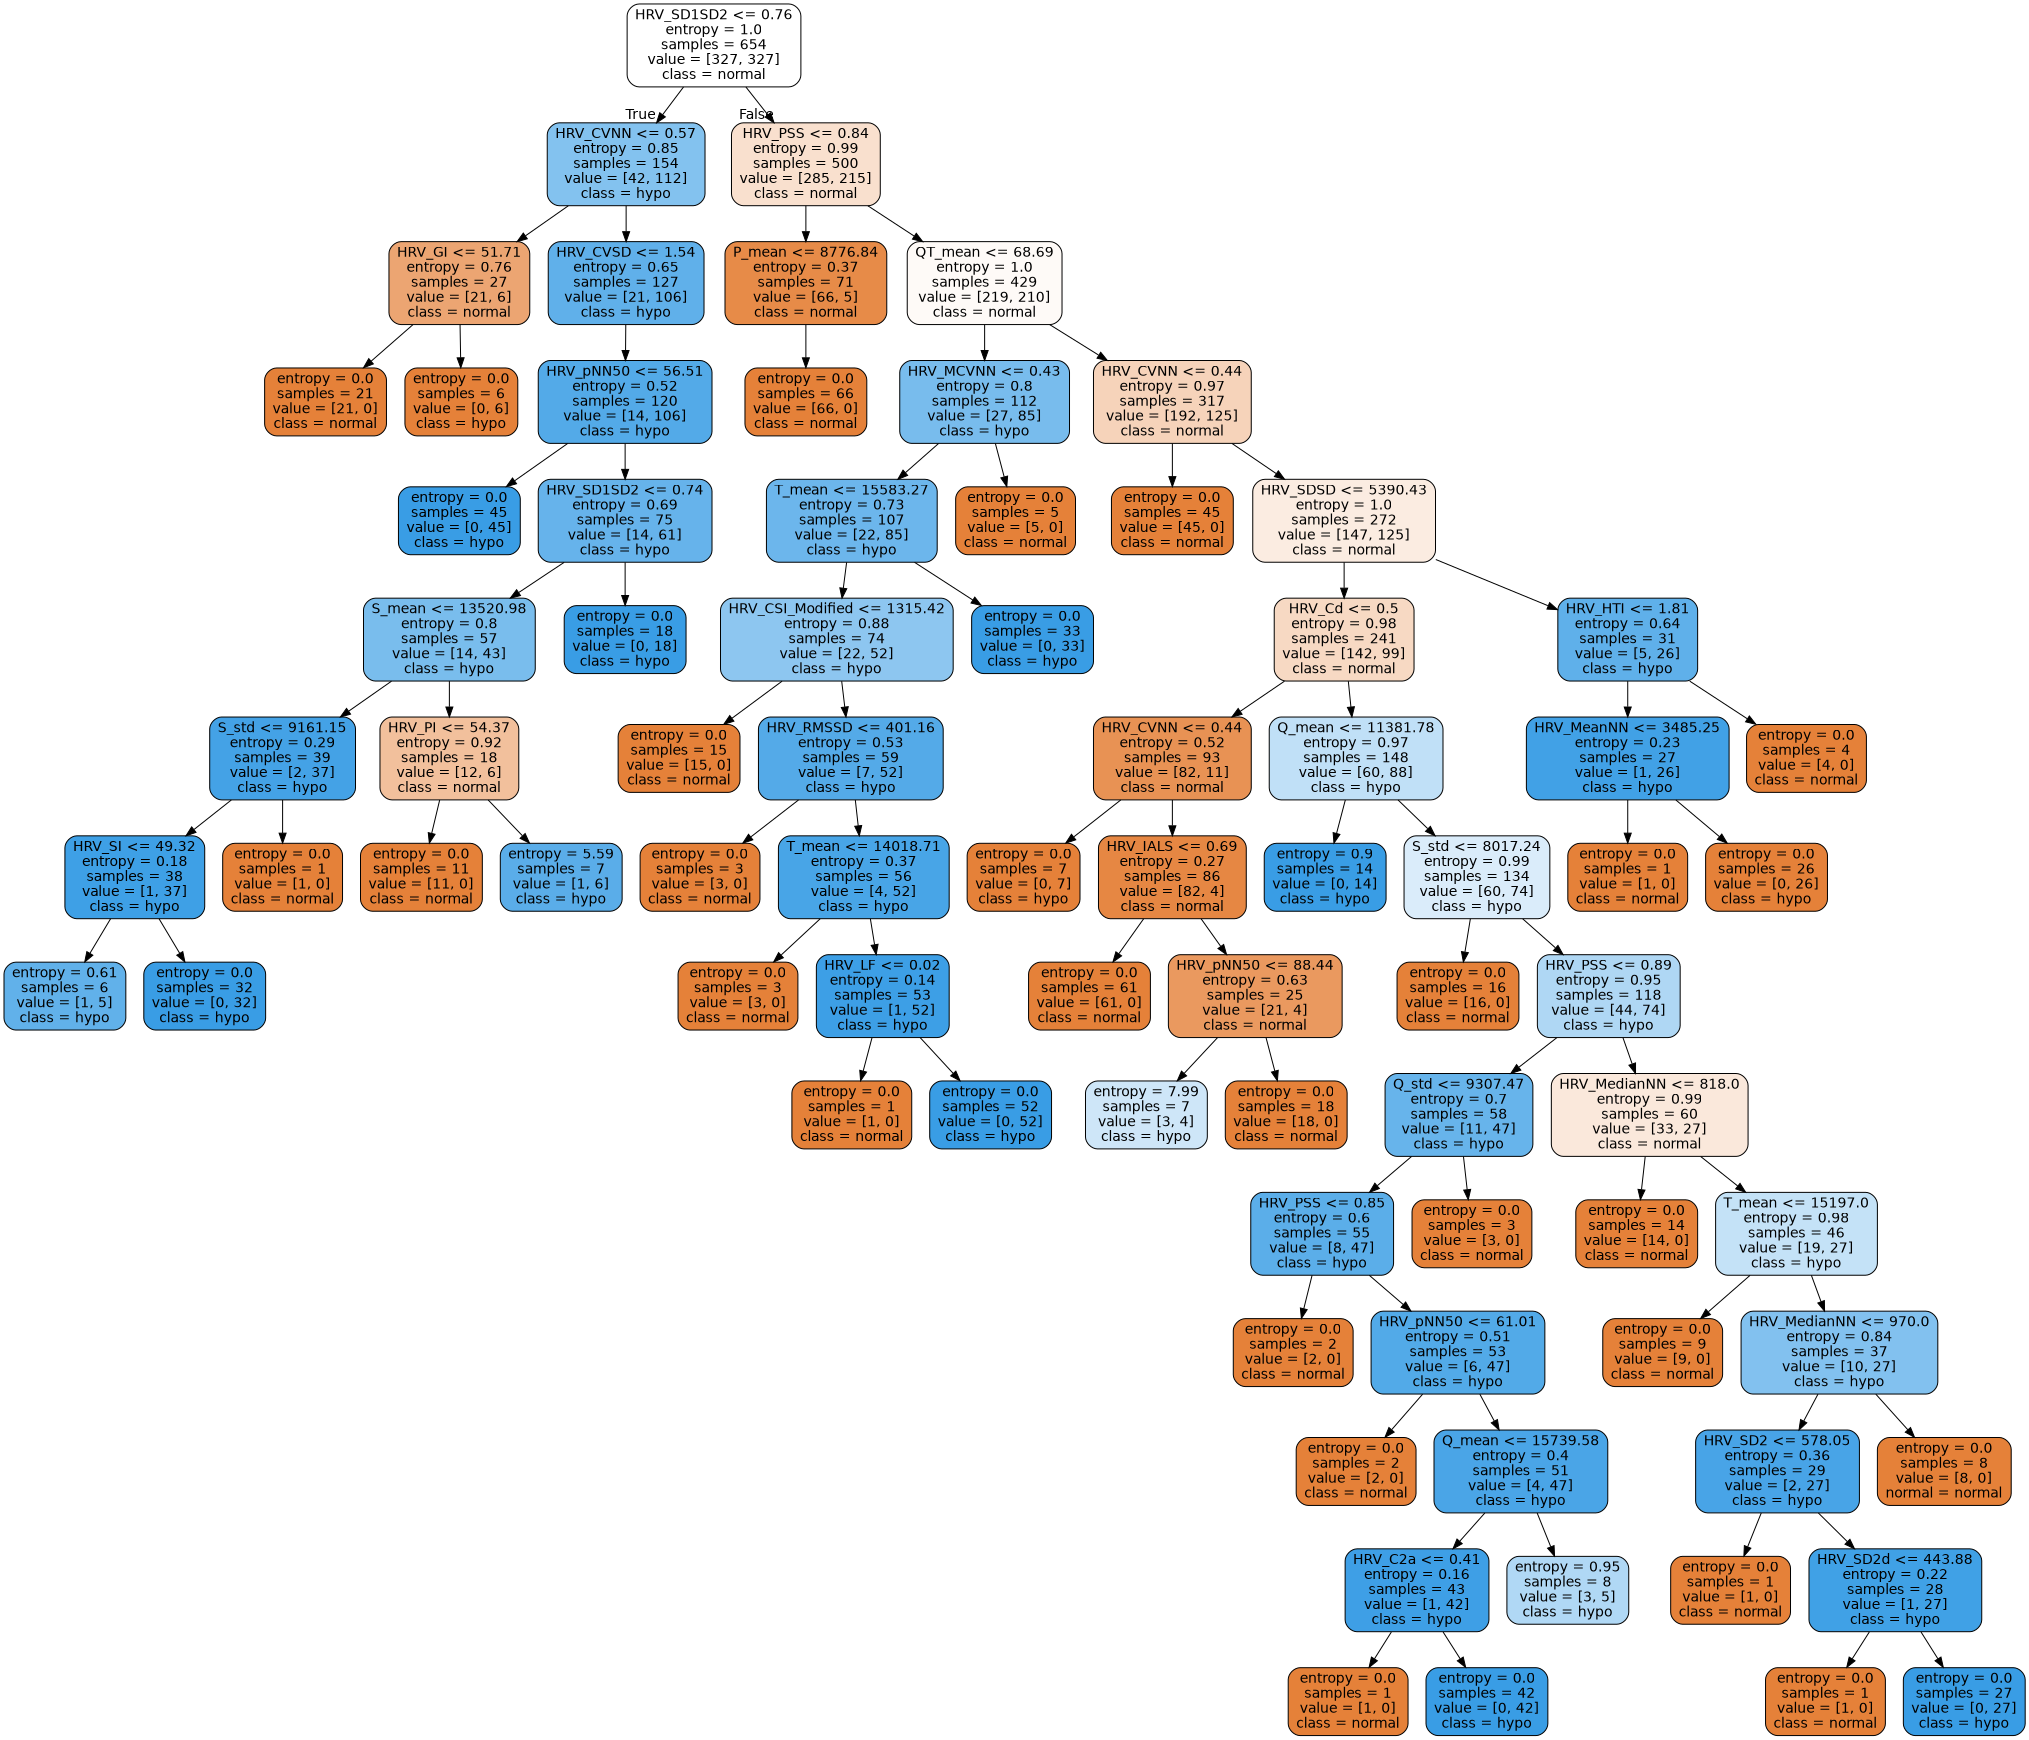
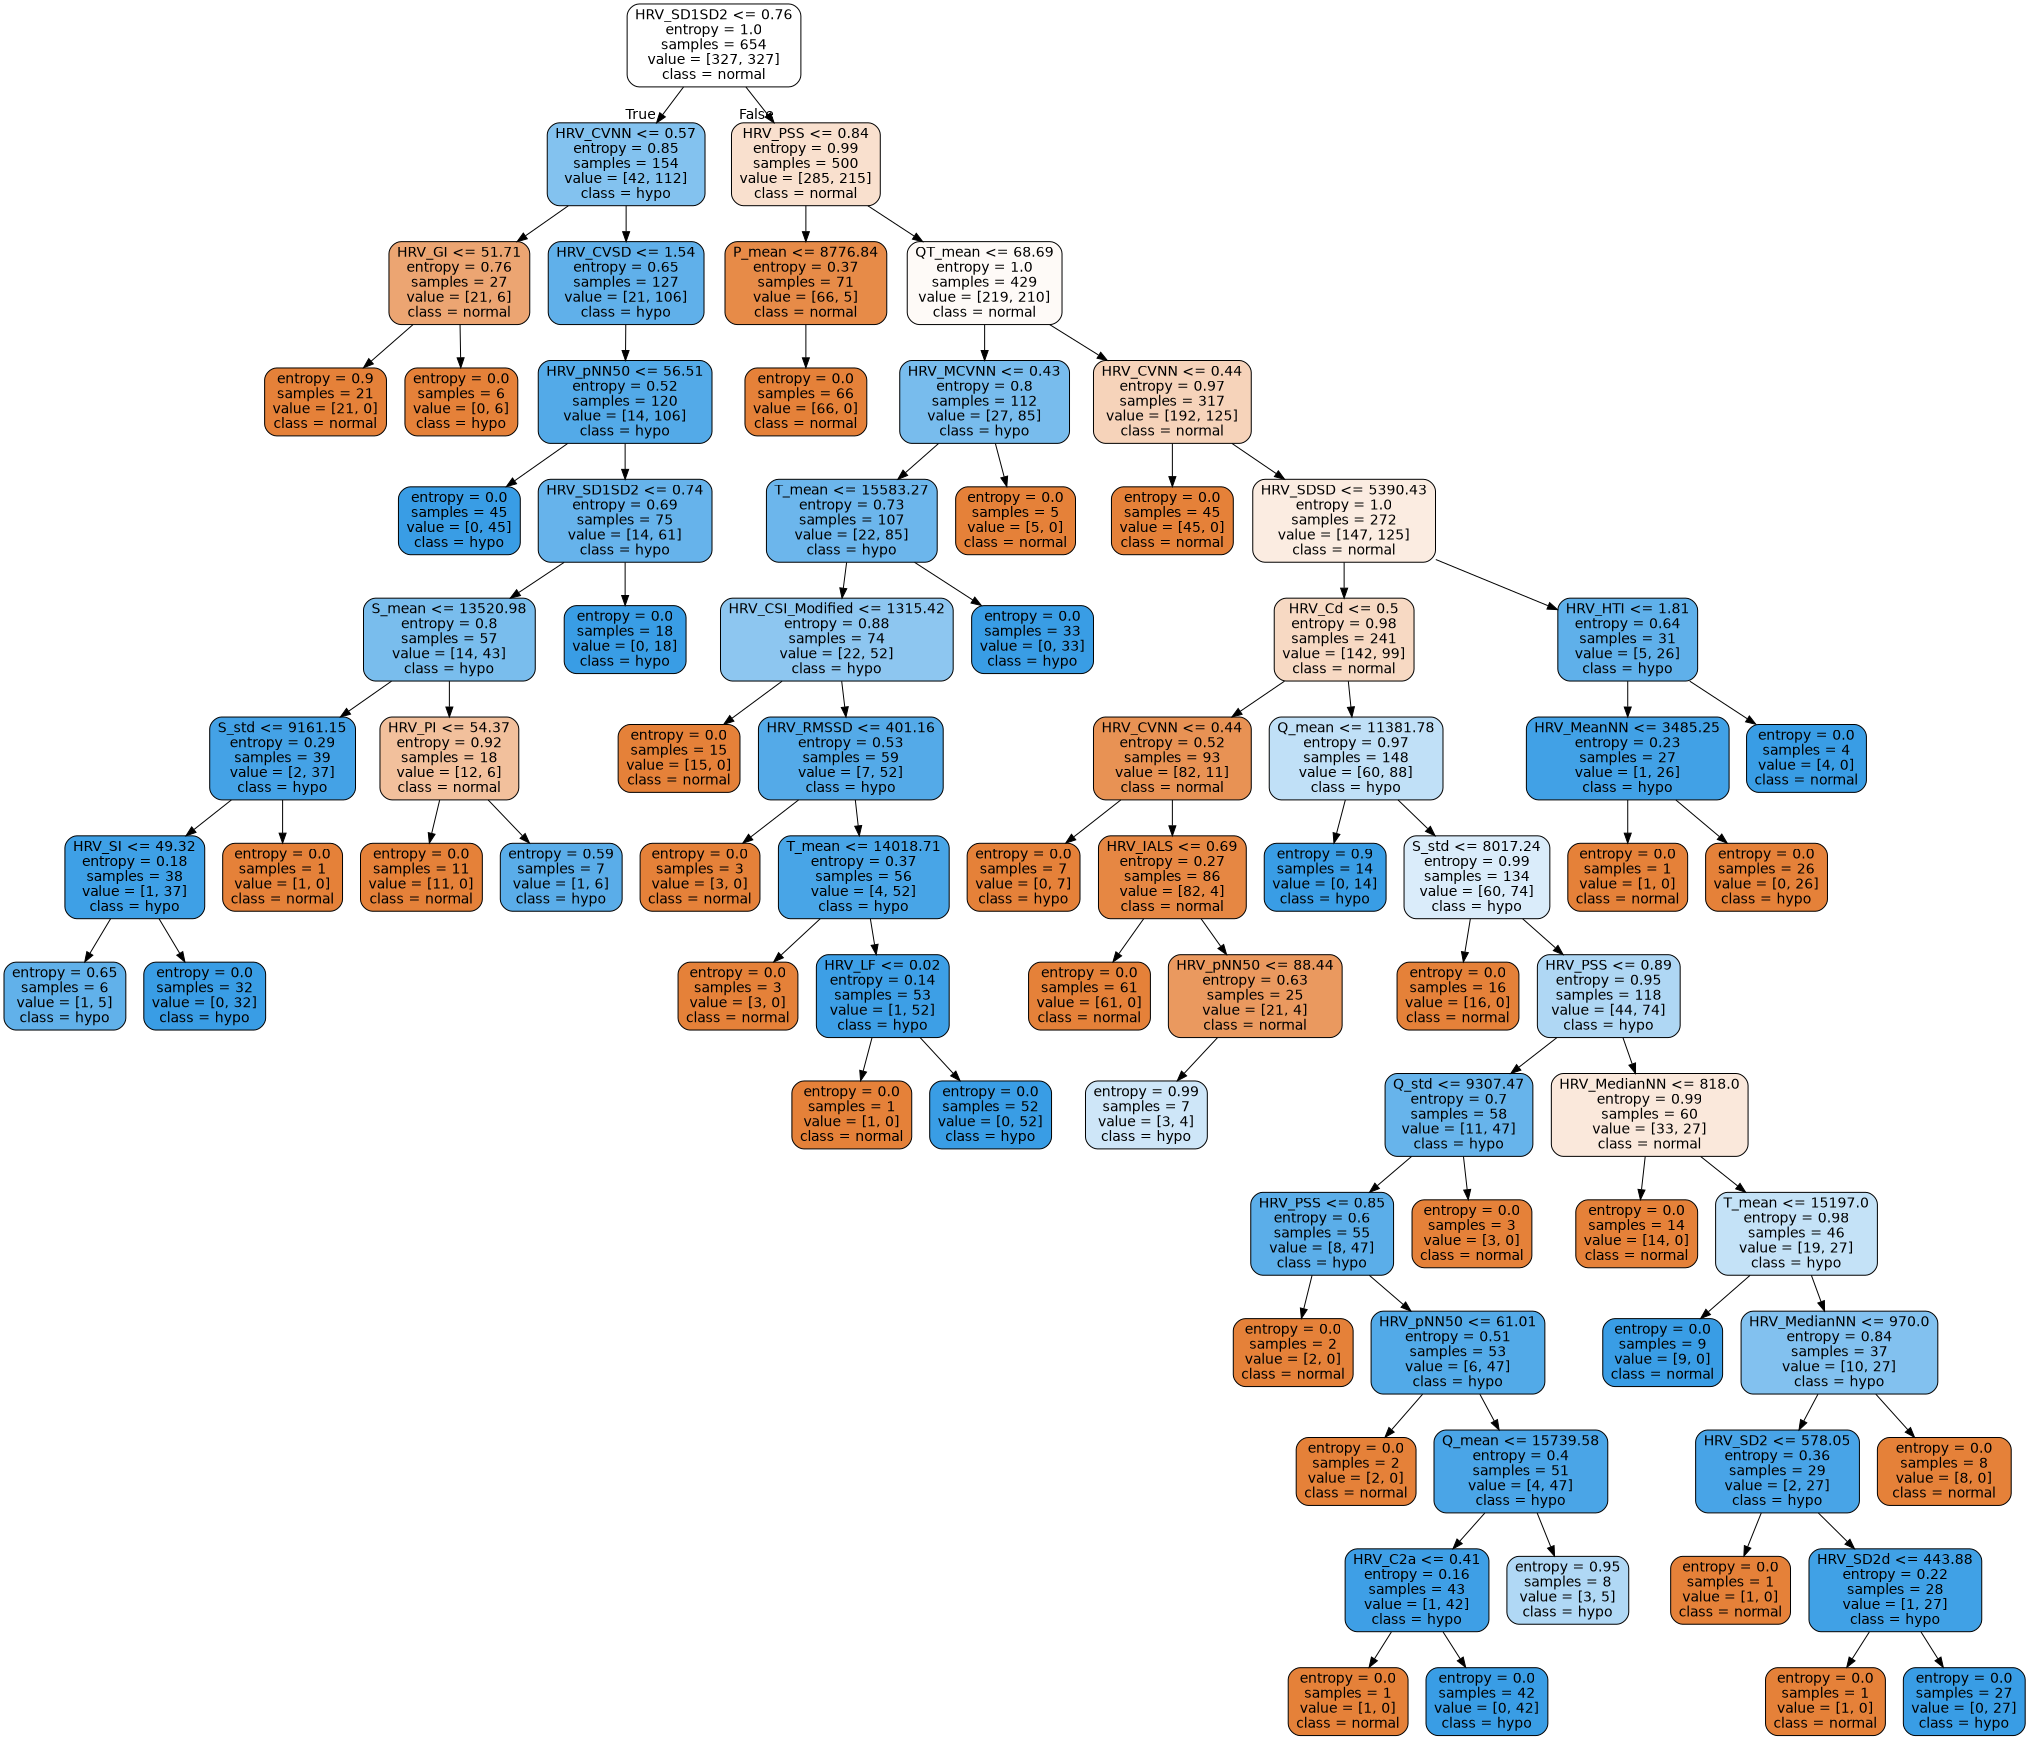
(326, 402) -> (326, 402)
(1806, 758) -> (1806, 758)
(561, 877) -> (561, 877)
(65, 996) -> (65, 996)
(1146, 1115) -> (1146, 1115)
(1286, 1115) -> none
(1663, 1353) -> (1663, 1353)
(1944, 1471) -> (1944, 1471)
